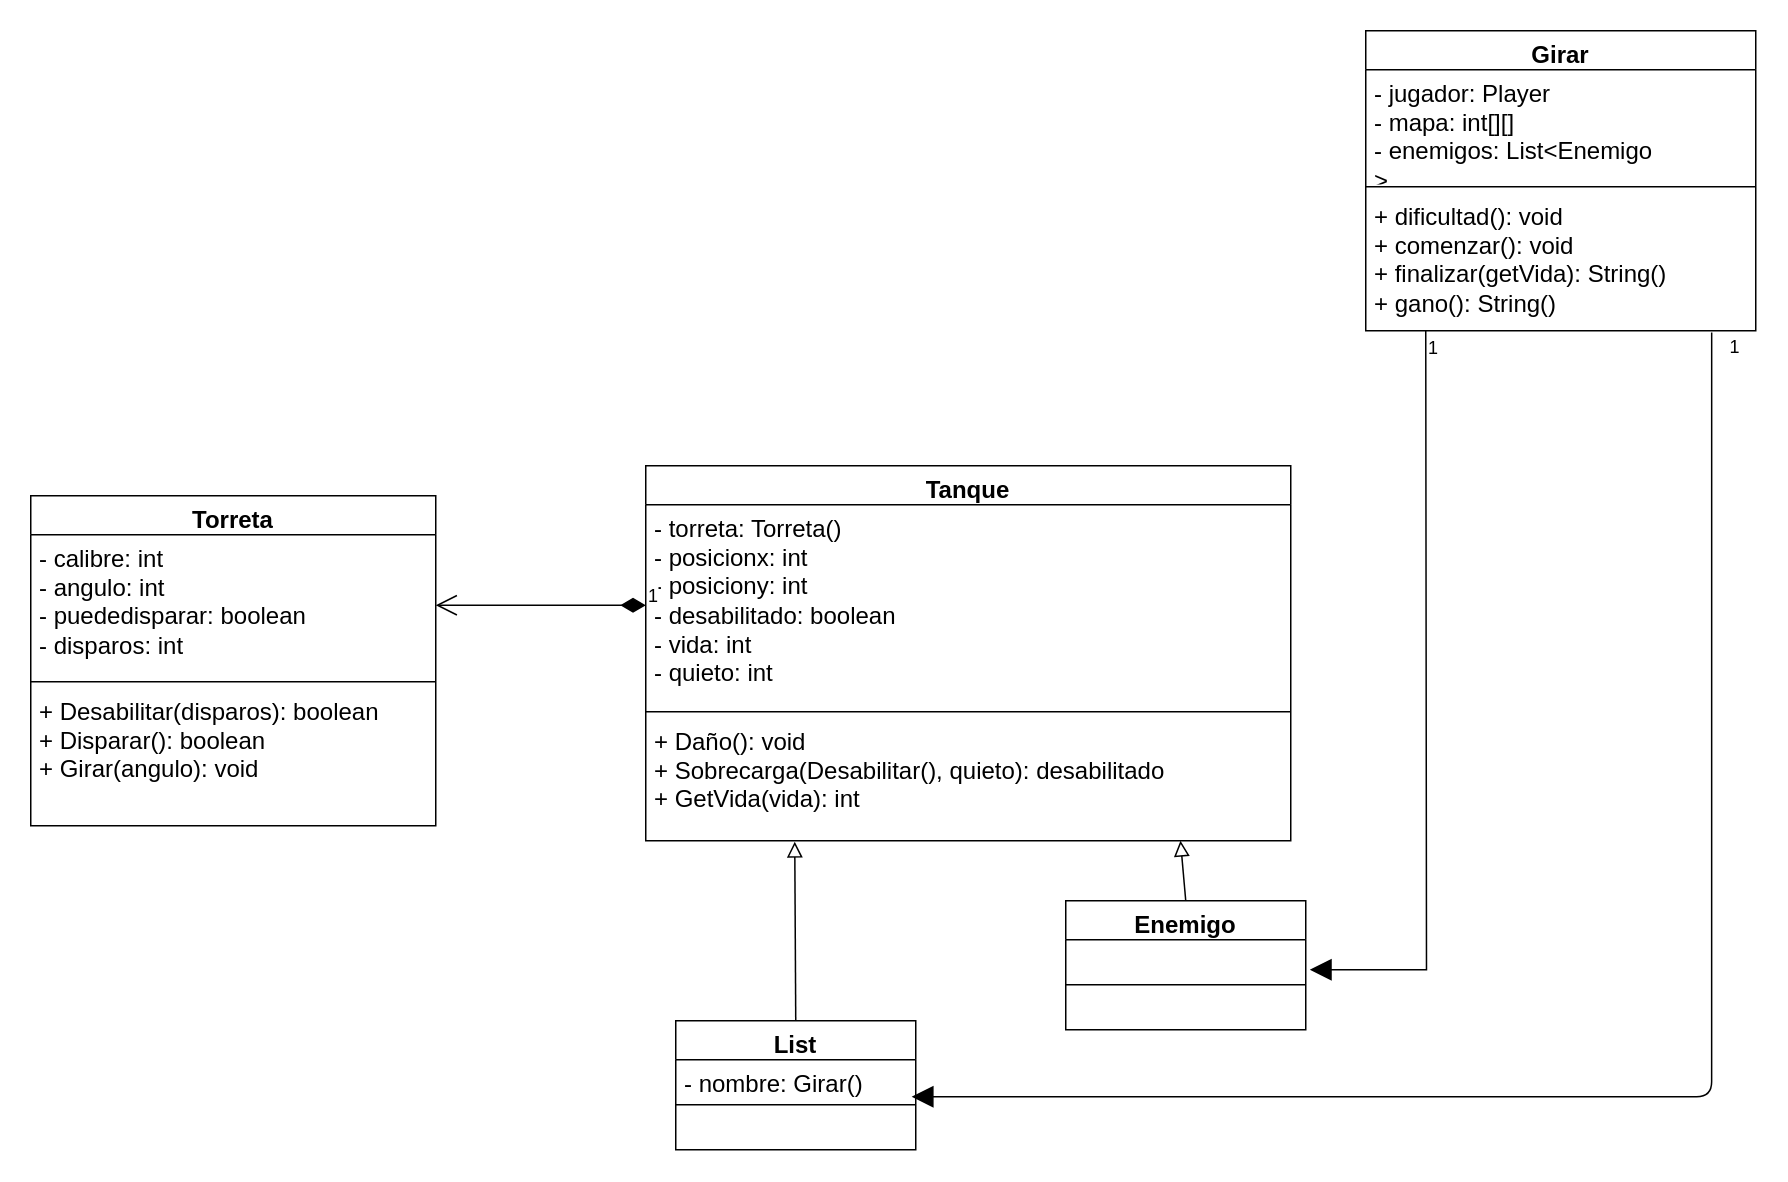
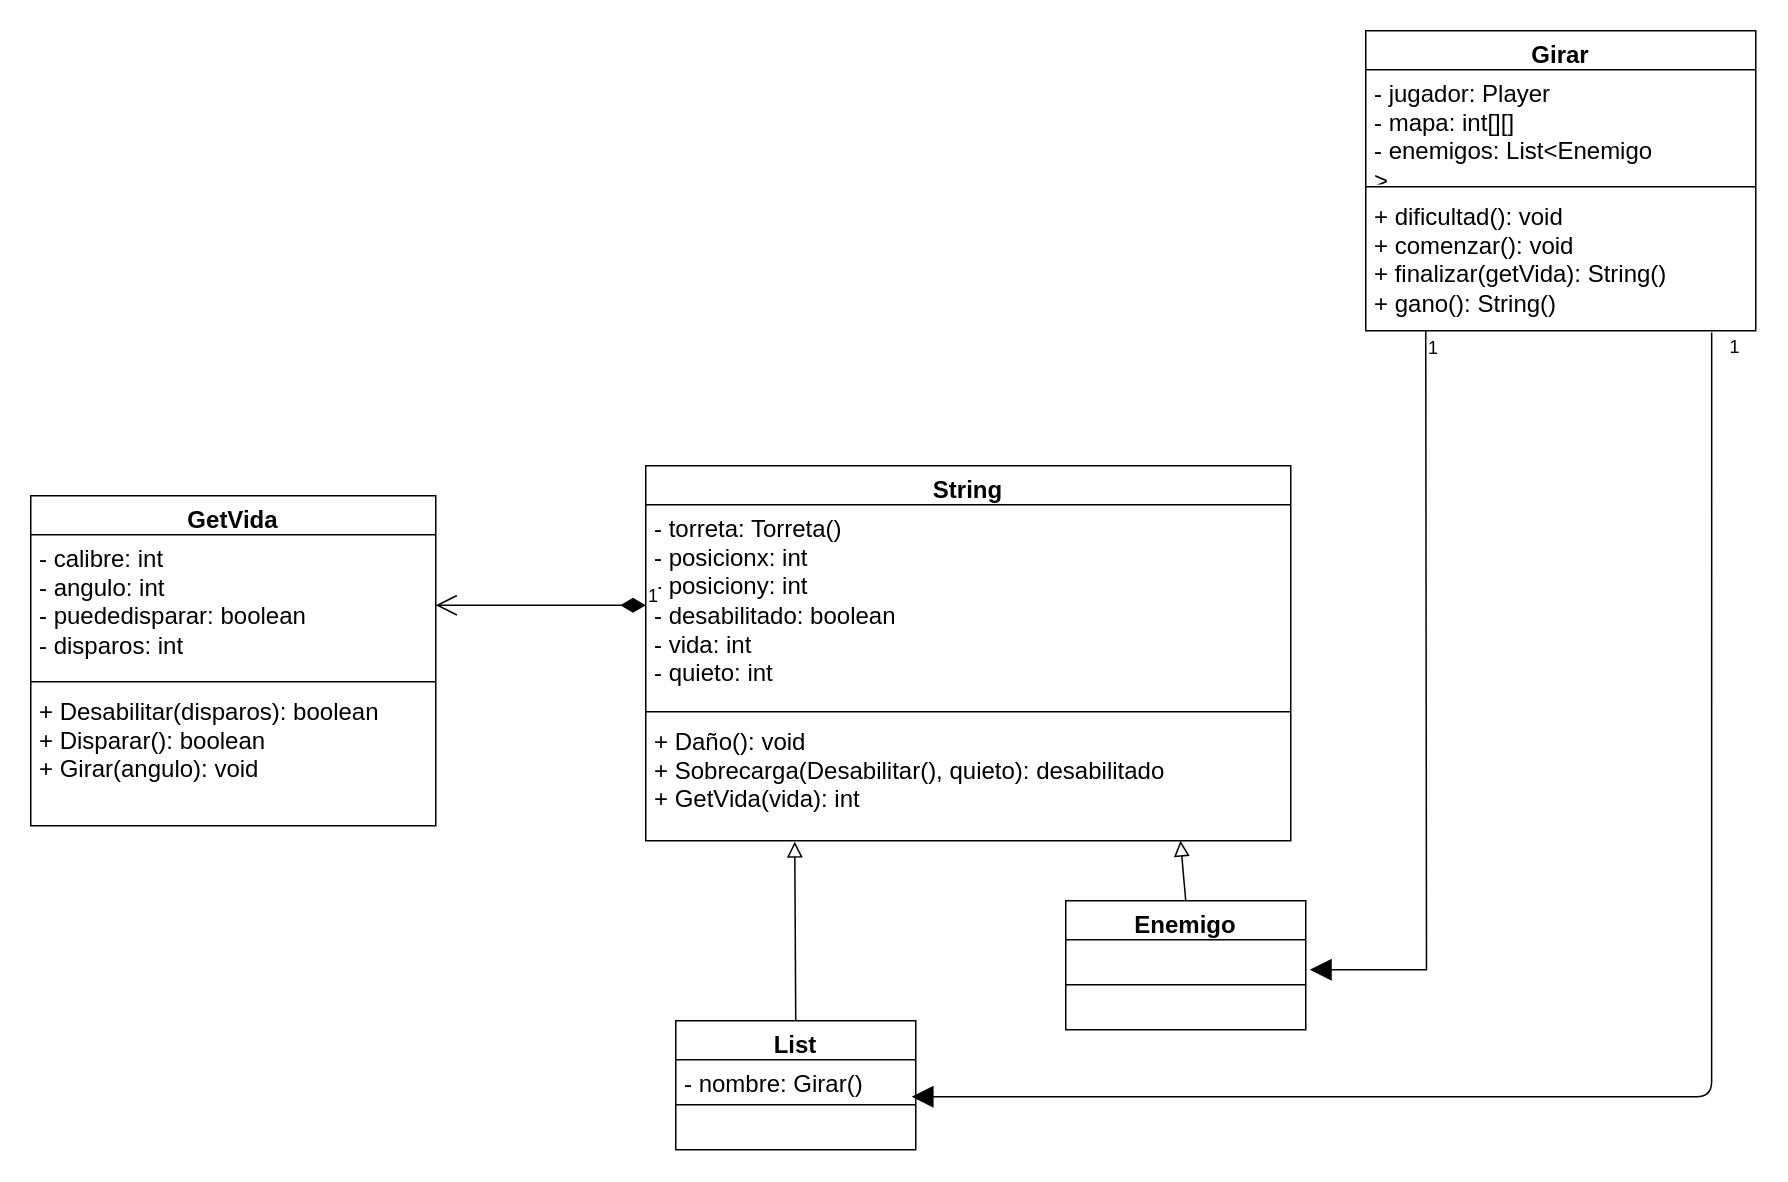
(968, 491) -> (968, 491)
(233, 521) -> (233, 521)
